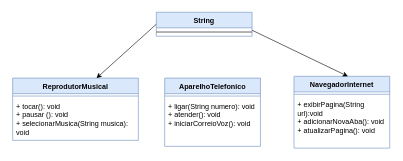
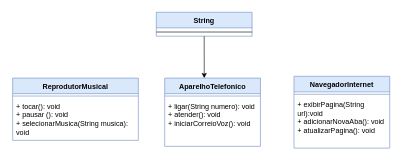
(128, 50) -> none
(300, 53) -> none
none -> (204, 72)
